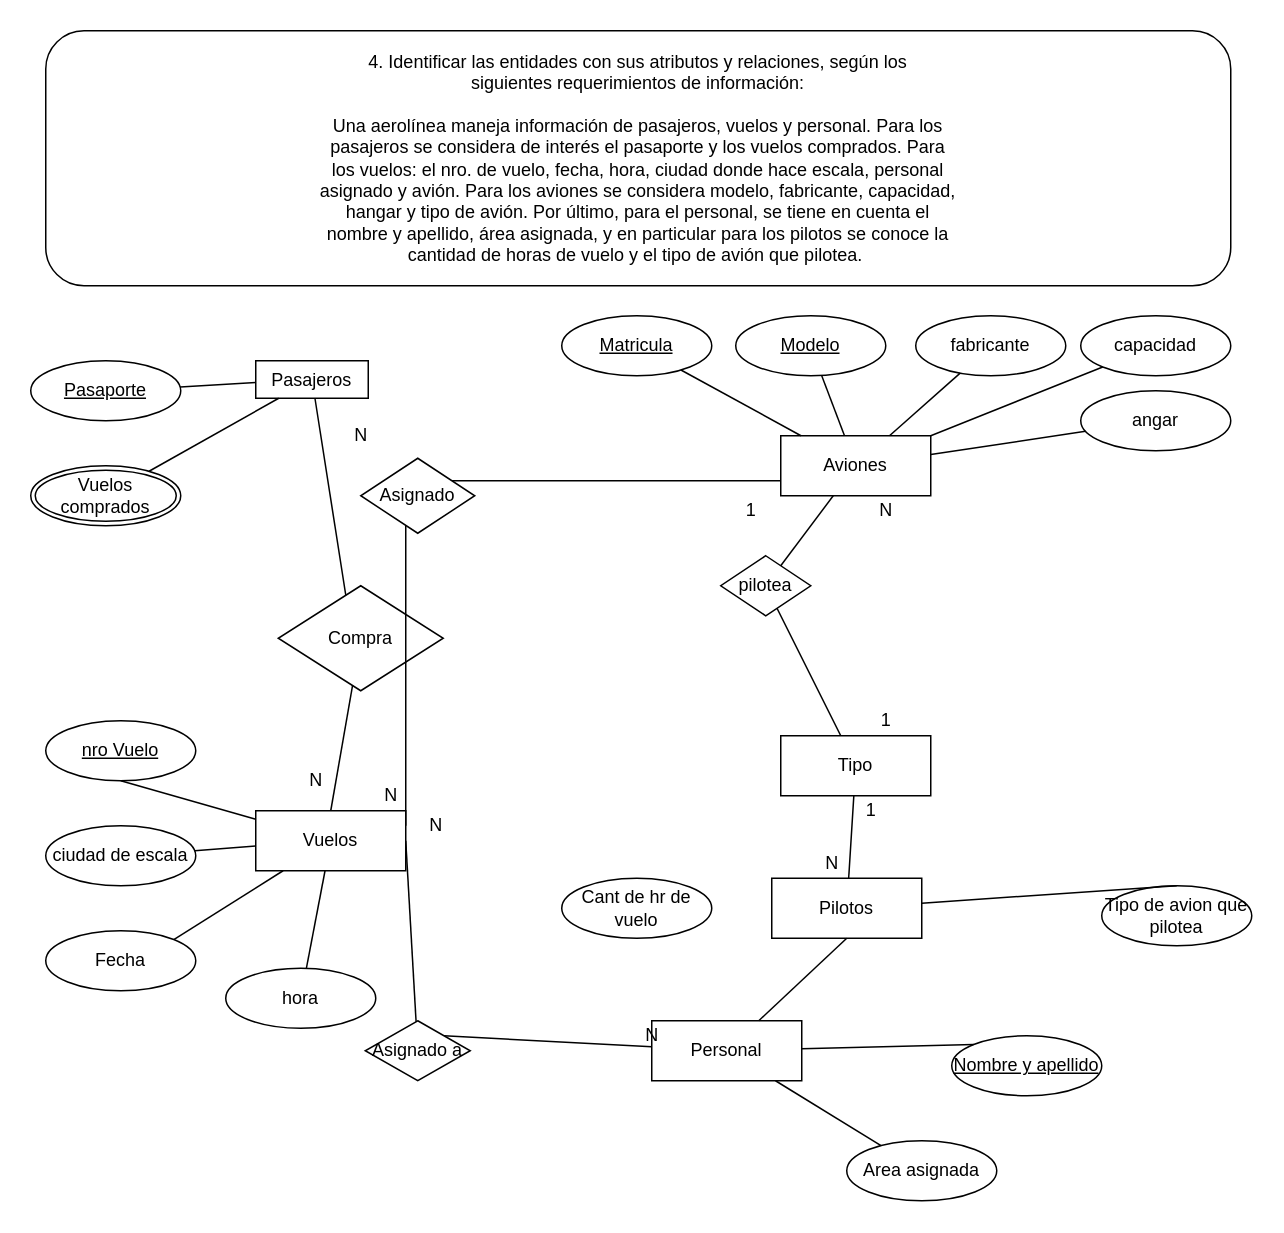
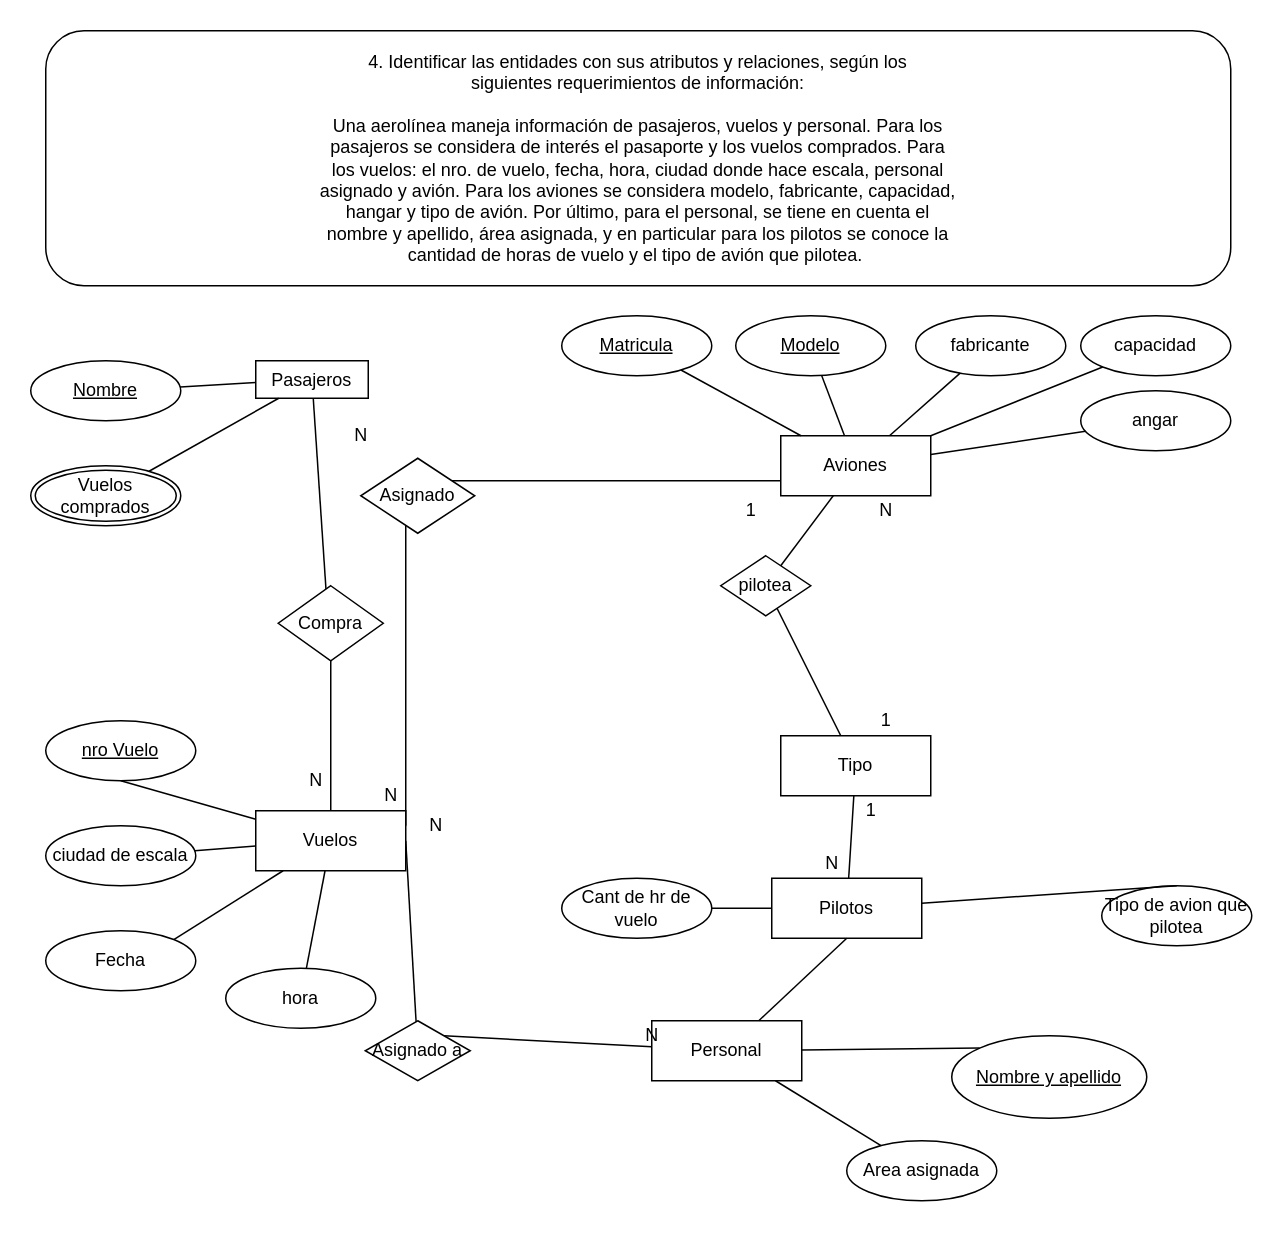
(106, 391) -> (106, 391)
(361, 638) -> (331, 623)
none -> (742, 908)
(1027, 1066) -> (1049, 1077)
